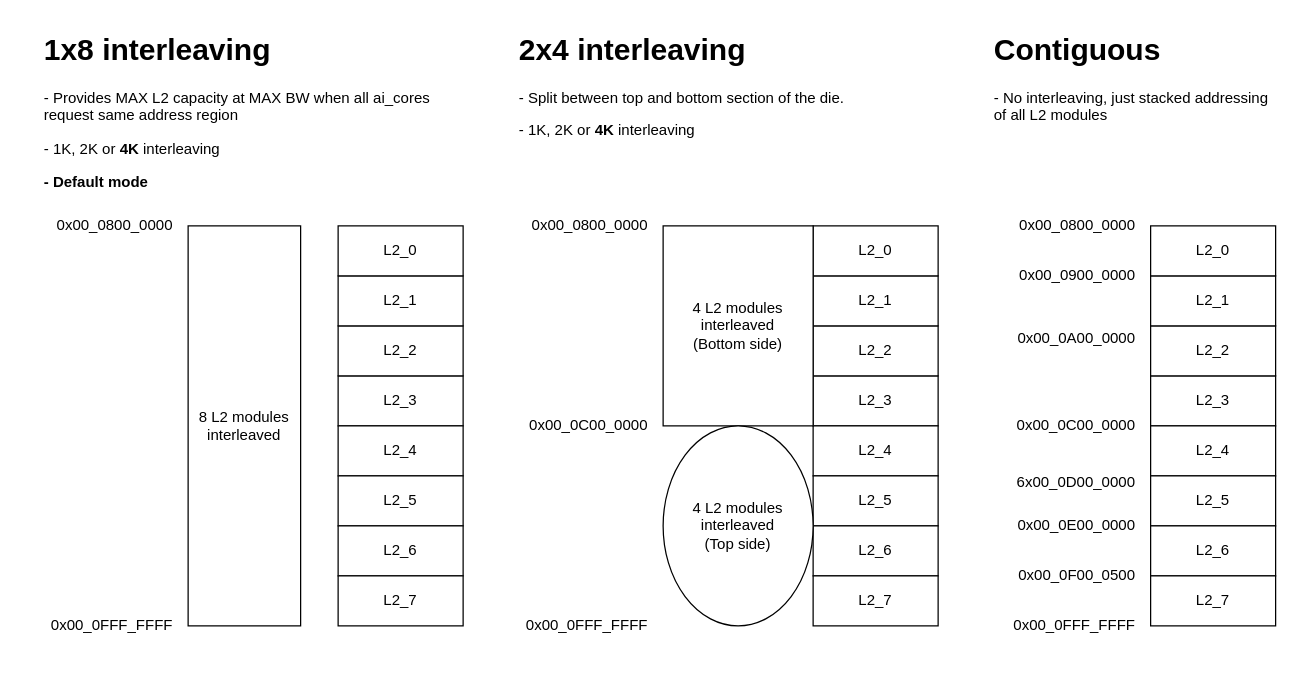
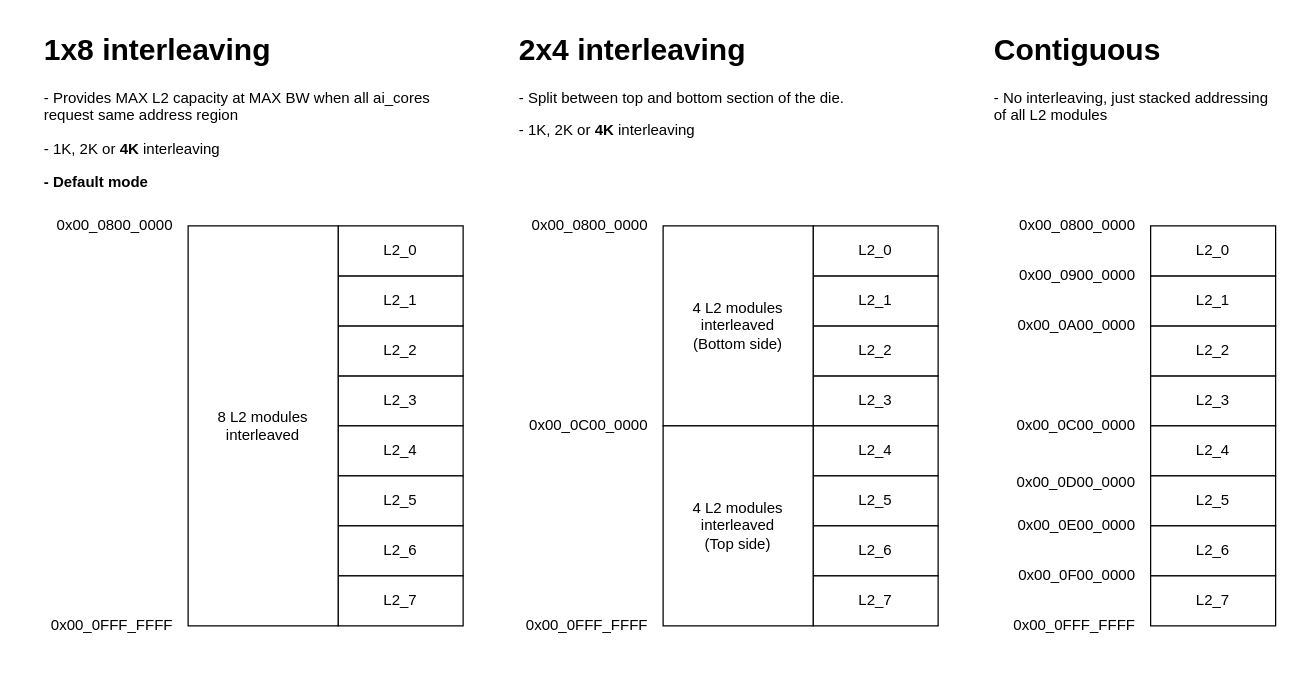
(1063, 338) -> (1063, 326)
(244, 426) -> (263, 426)
(1077, 482) -> (1077, 482)
(738, 526) -> (738, 526)
(1077, 576) -> (1077, 576)
